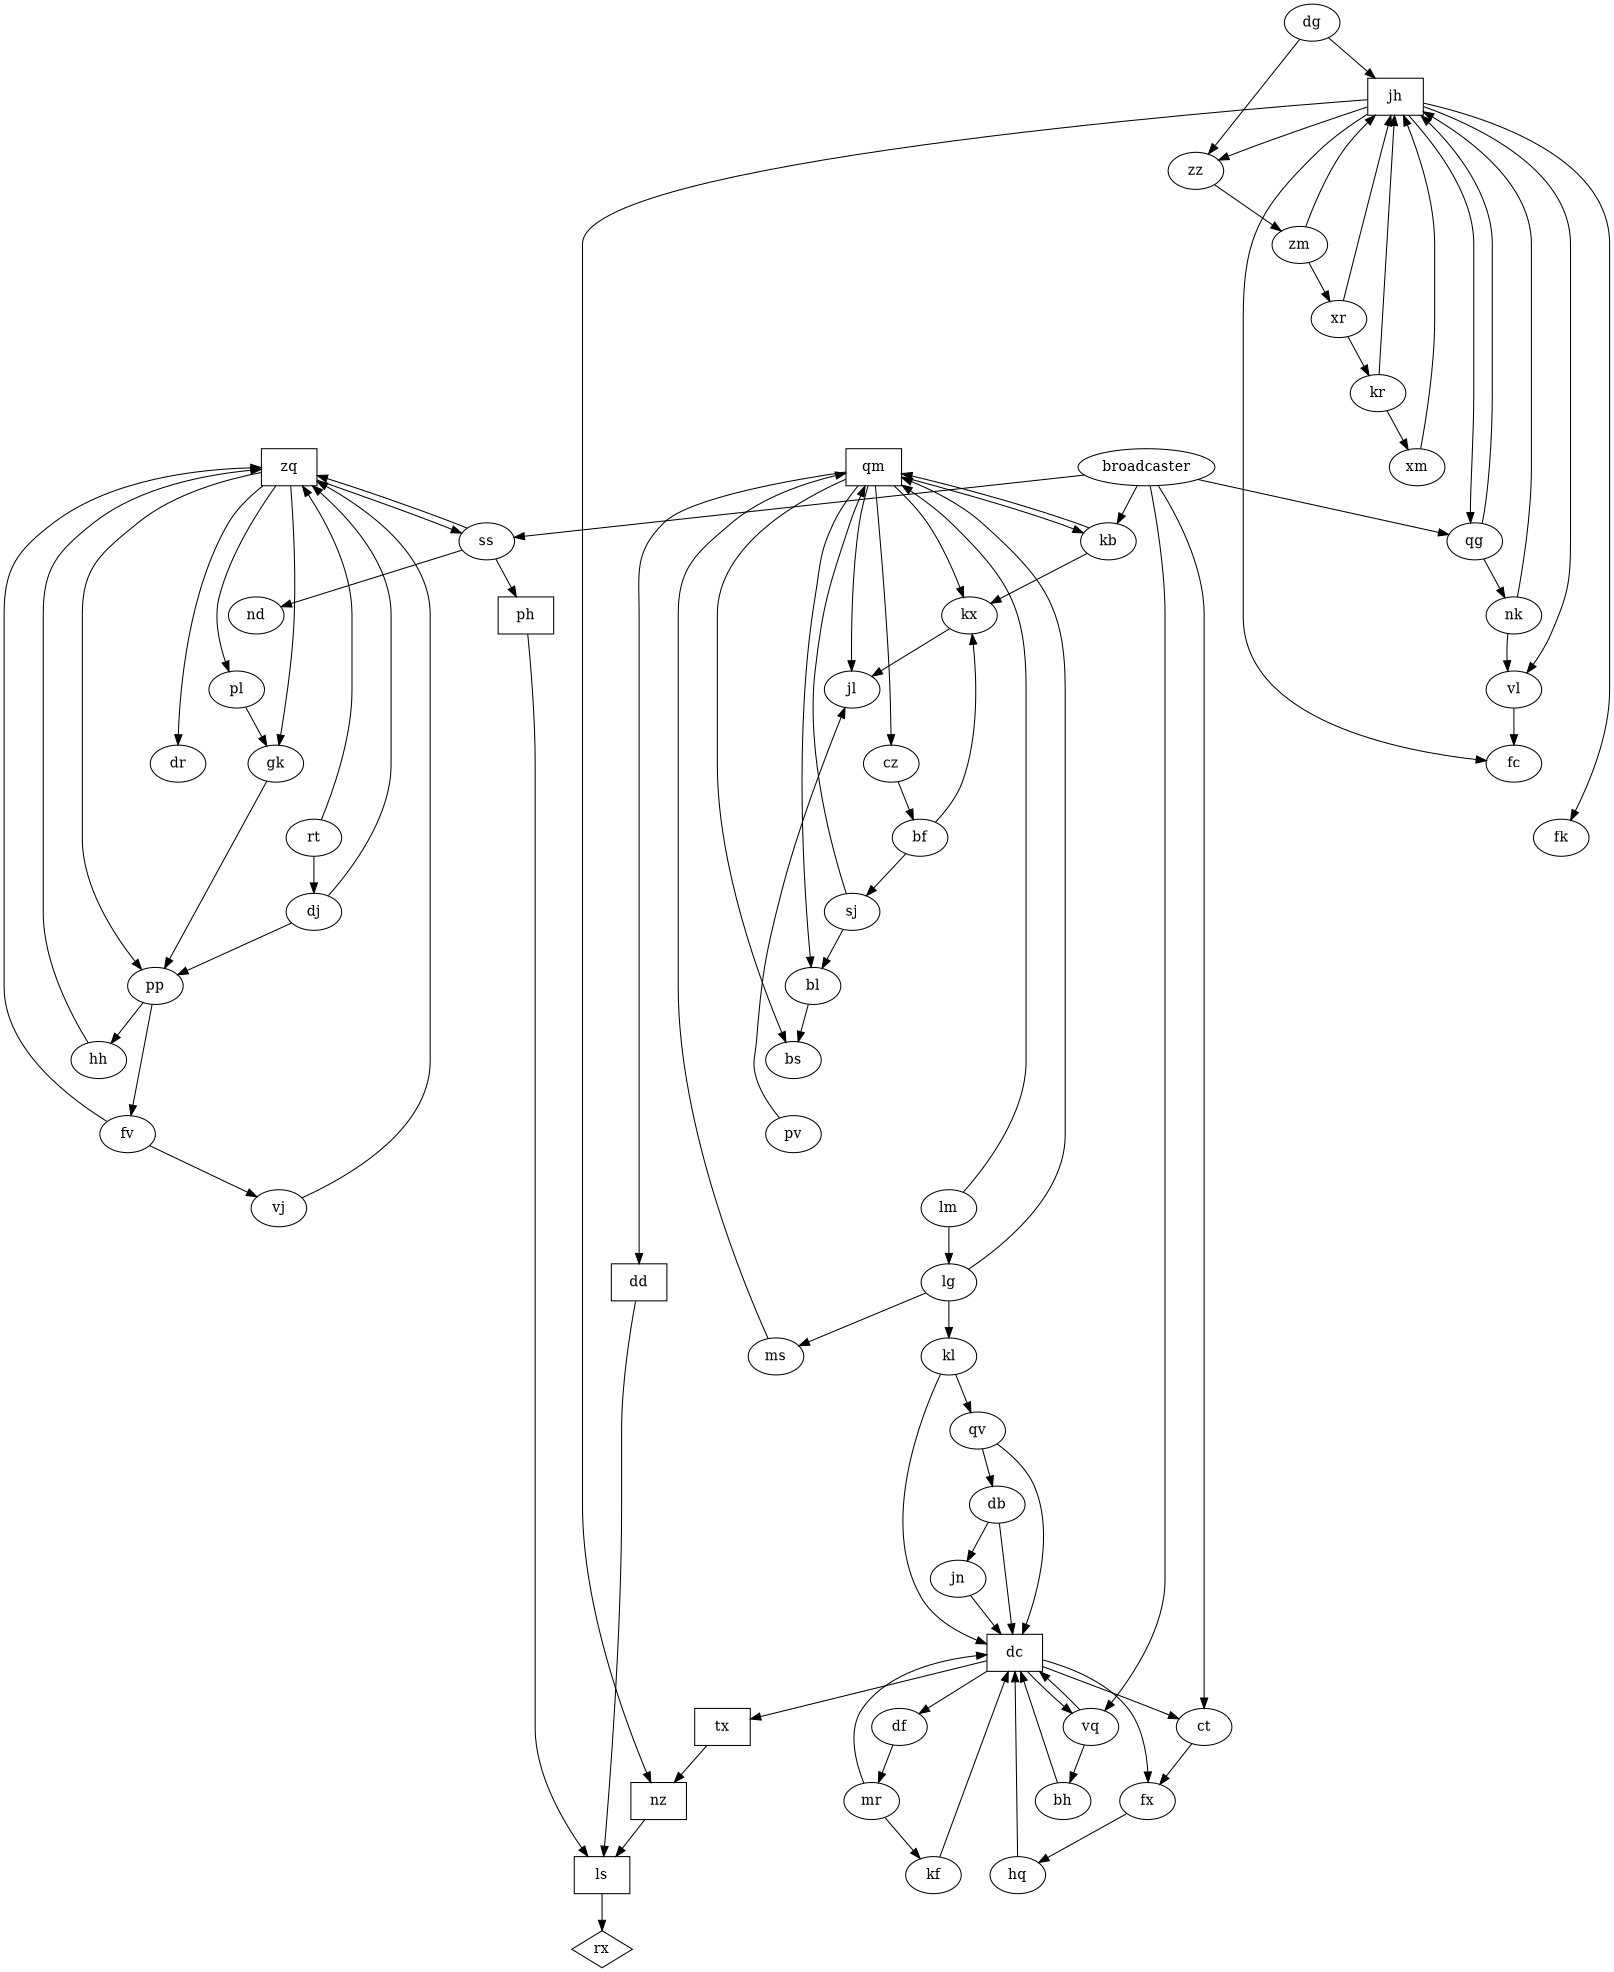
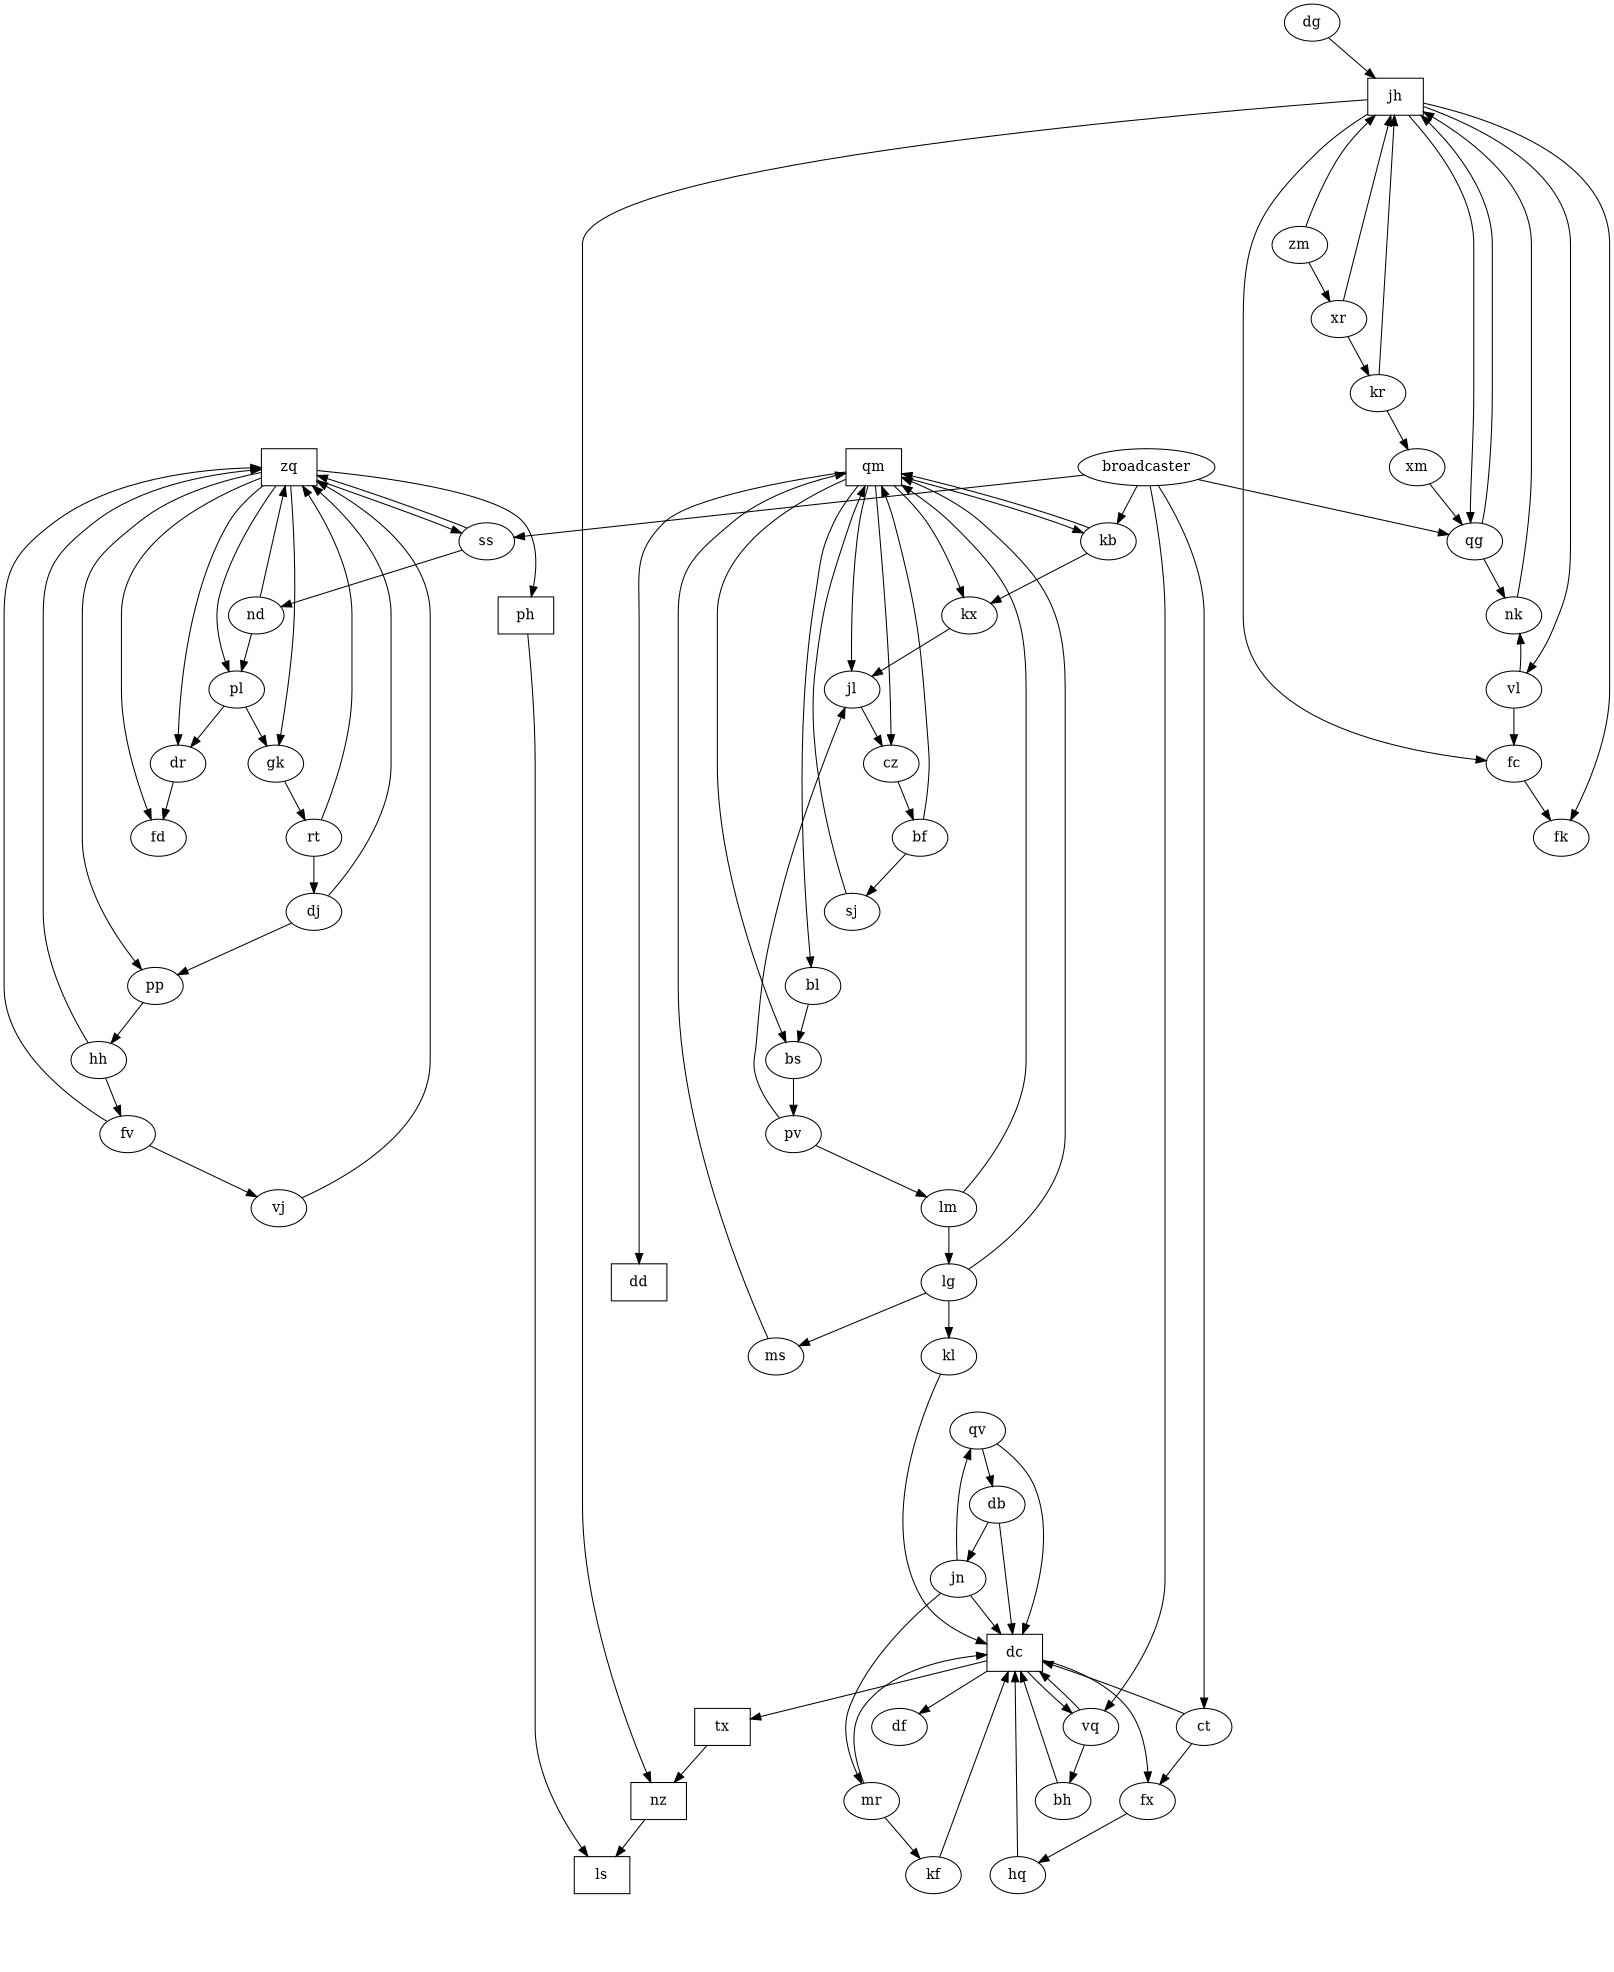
(1196, 171) -> none
(1435, 286) -> (1443, 500)
none -> (272, 546)
(504, 573) -> (456, 492)
none -> (248, 647)
(1507, 647) -> (1521, 658)
none -> (869, 722)
none -> (211, 723)
(973, 738) -> (921, 656)
none -> (1535, 796)
none -> (158, 838)
(218, 870) -> (292, 796)
(835, 944) -> none
(143, 1055) -> (111, 1092)
none -> (793, 1092)
none -> (866, 1169)
(961, 1389) -> (958, 1509)
(621, 1573) -> none
(1084, 1682) -> (1115, 1687)
(888, 1759) -> (867, 1672)
(602, 1949) -> none
